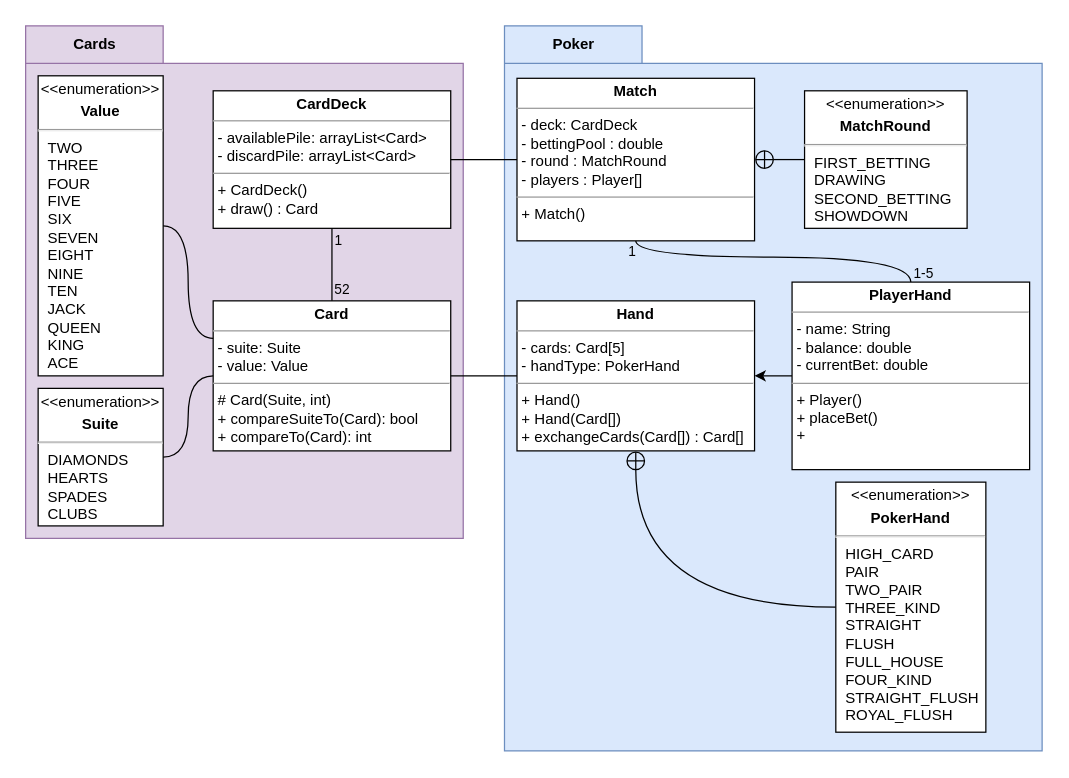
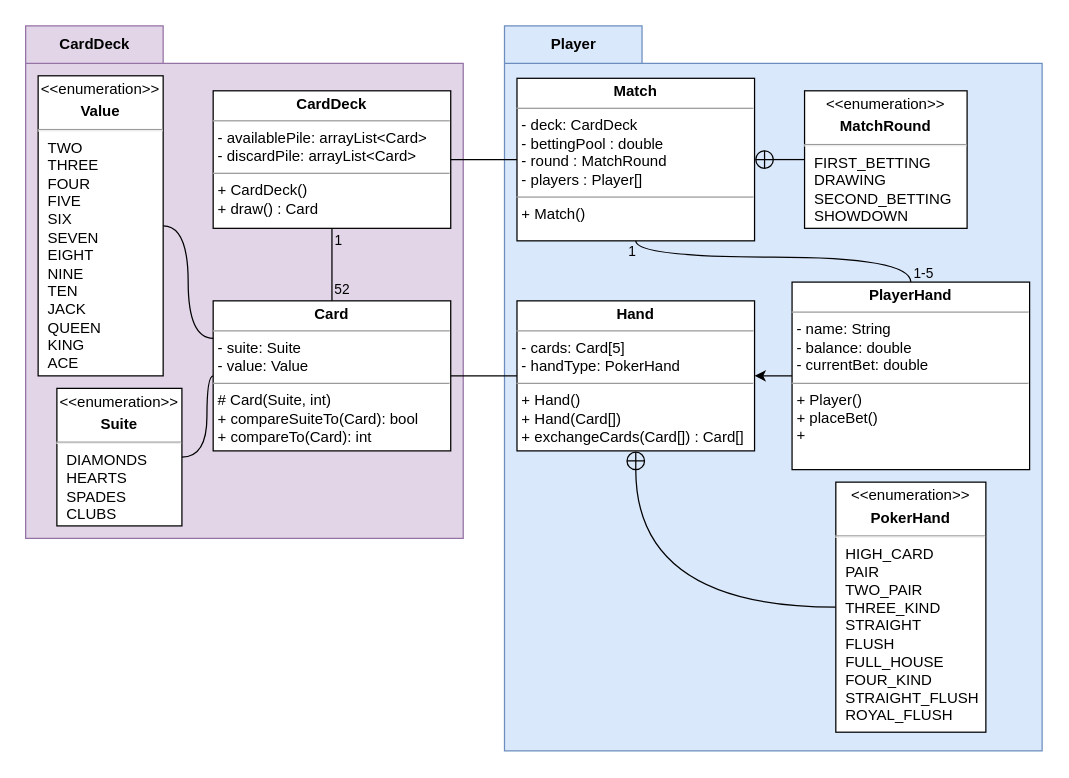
(95, 44) -> (95, 44)
(574, 44) -> (574, 44)
(101, 457) -> (119, 457)
